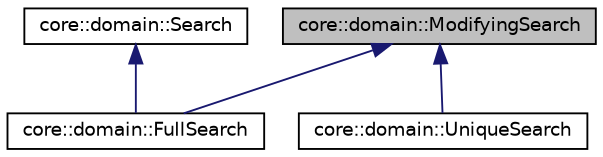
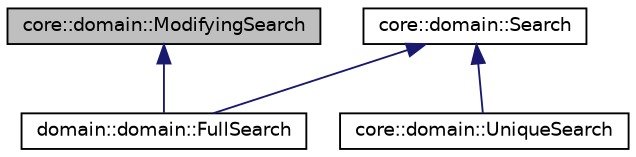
(442, 88) -> (481, 88)
(136, 131) -> (164, 131)
